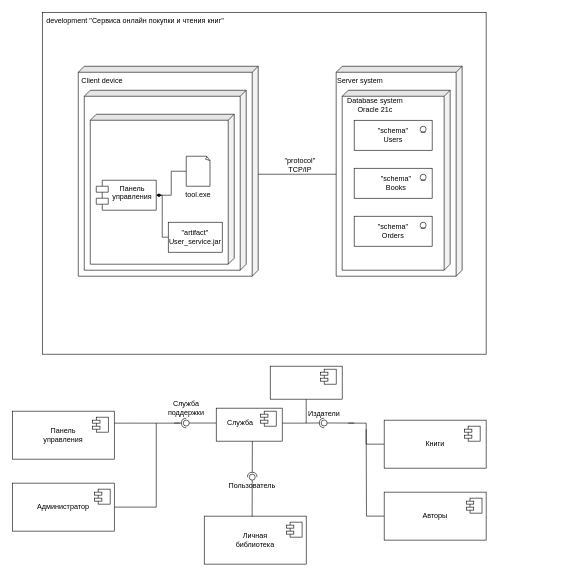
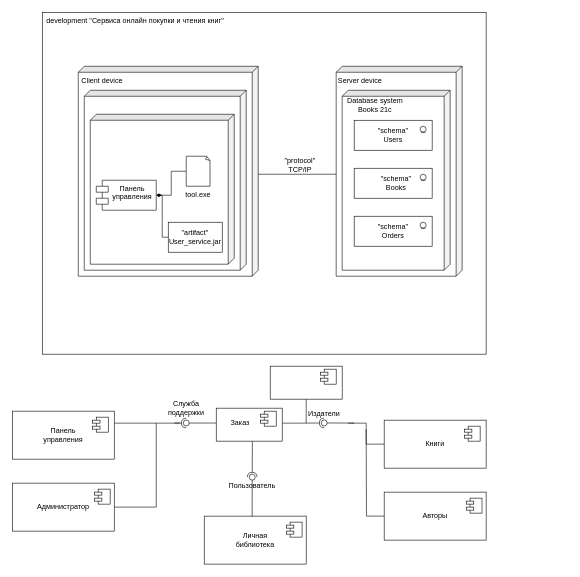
(360, 81) -> (360, 81)
(375, 105) -> (375, 105)
(240, 423) -> (240, 423)
